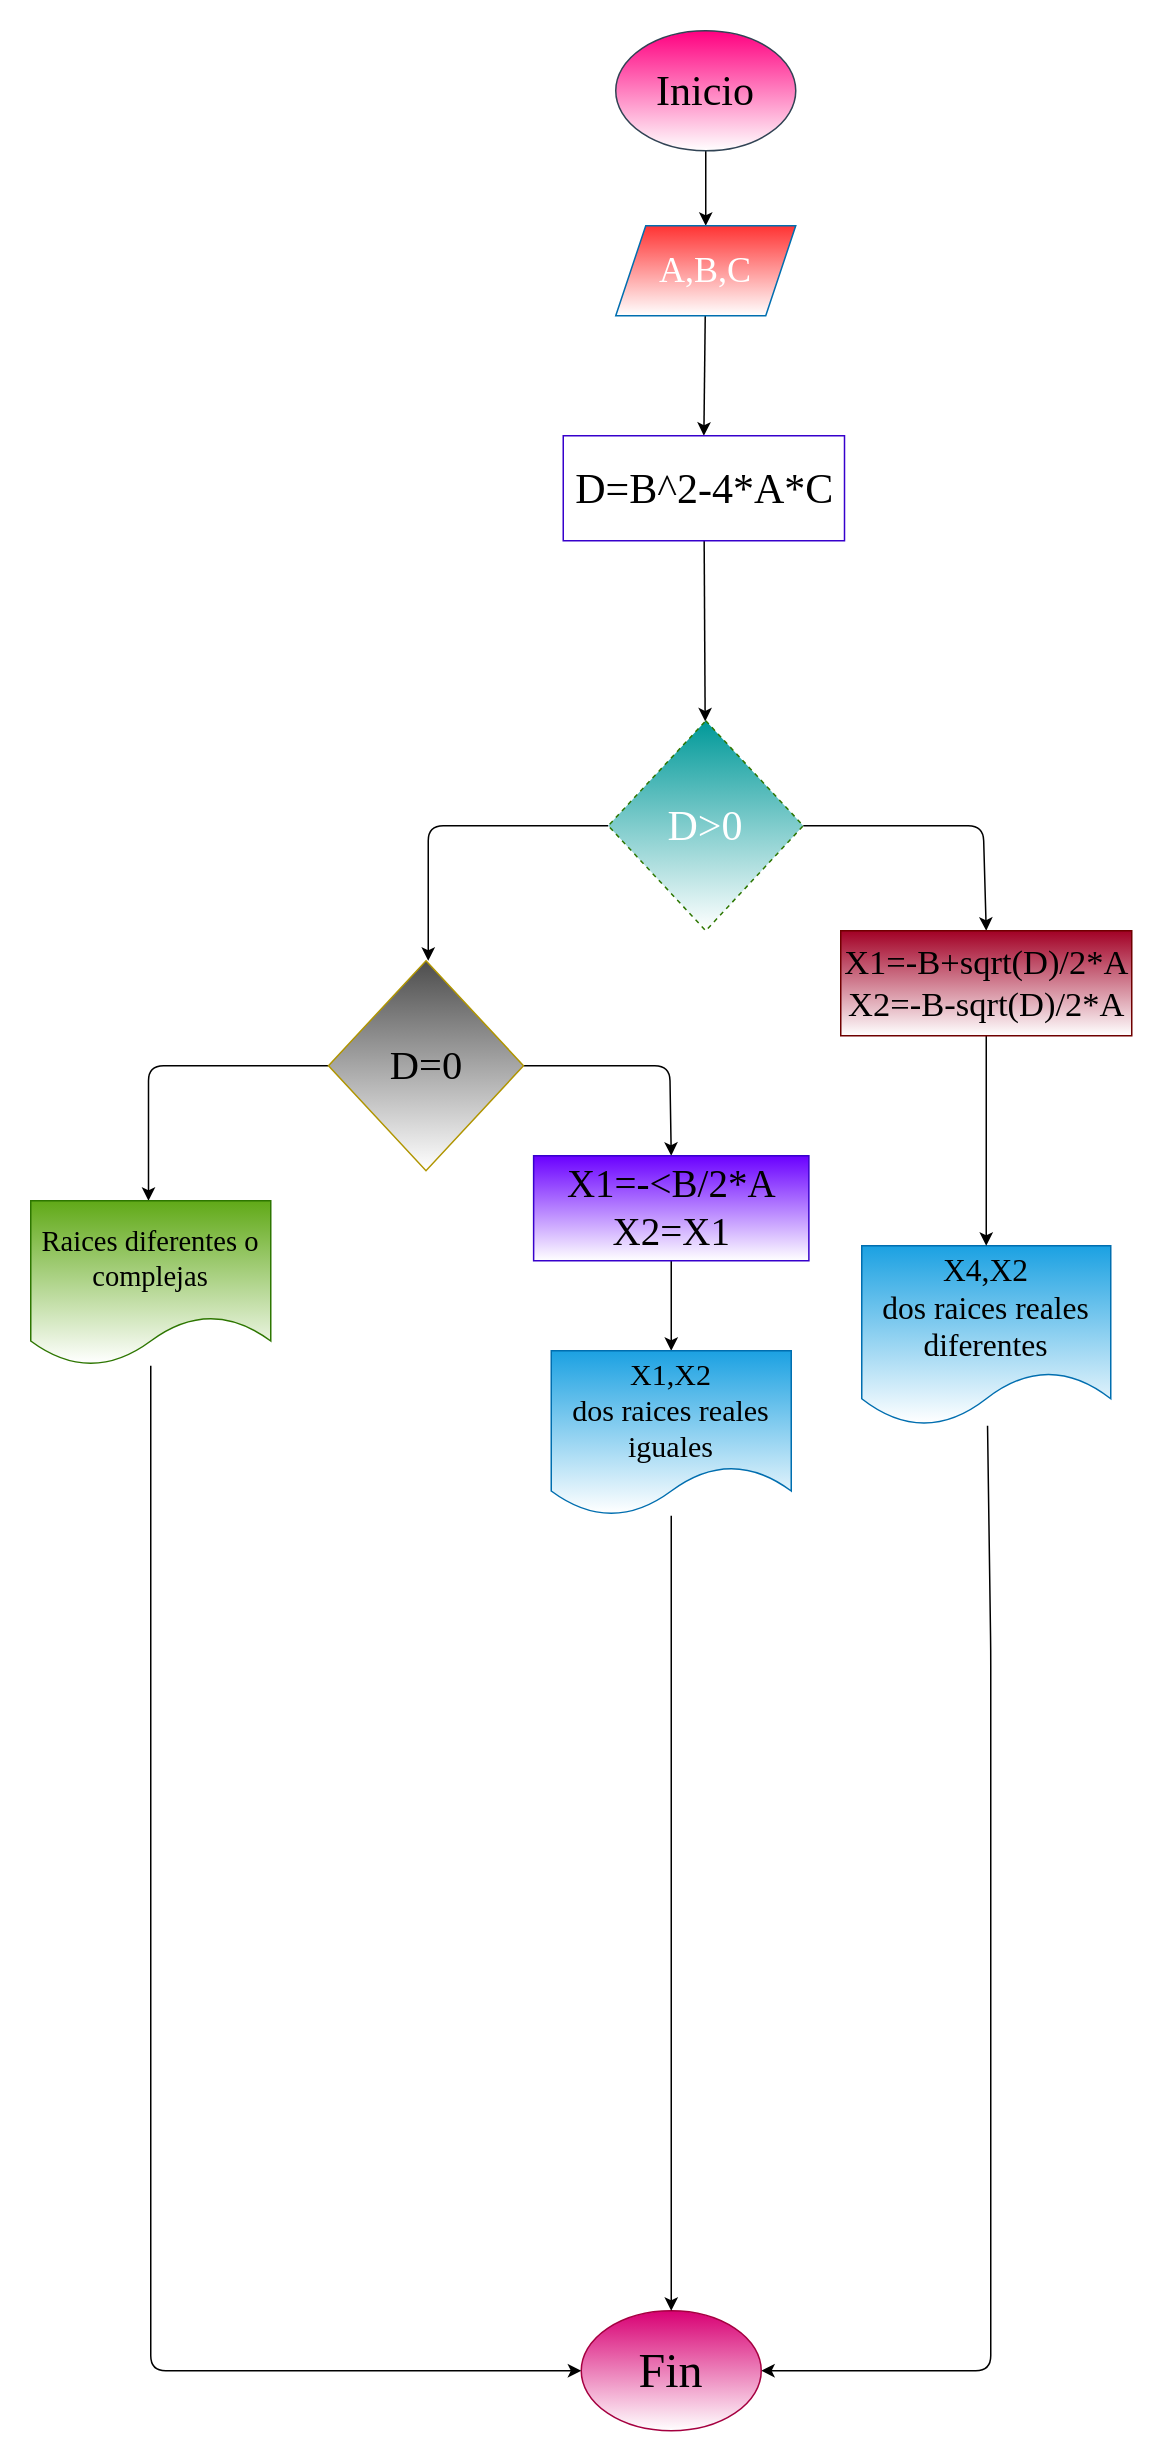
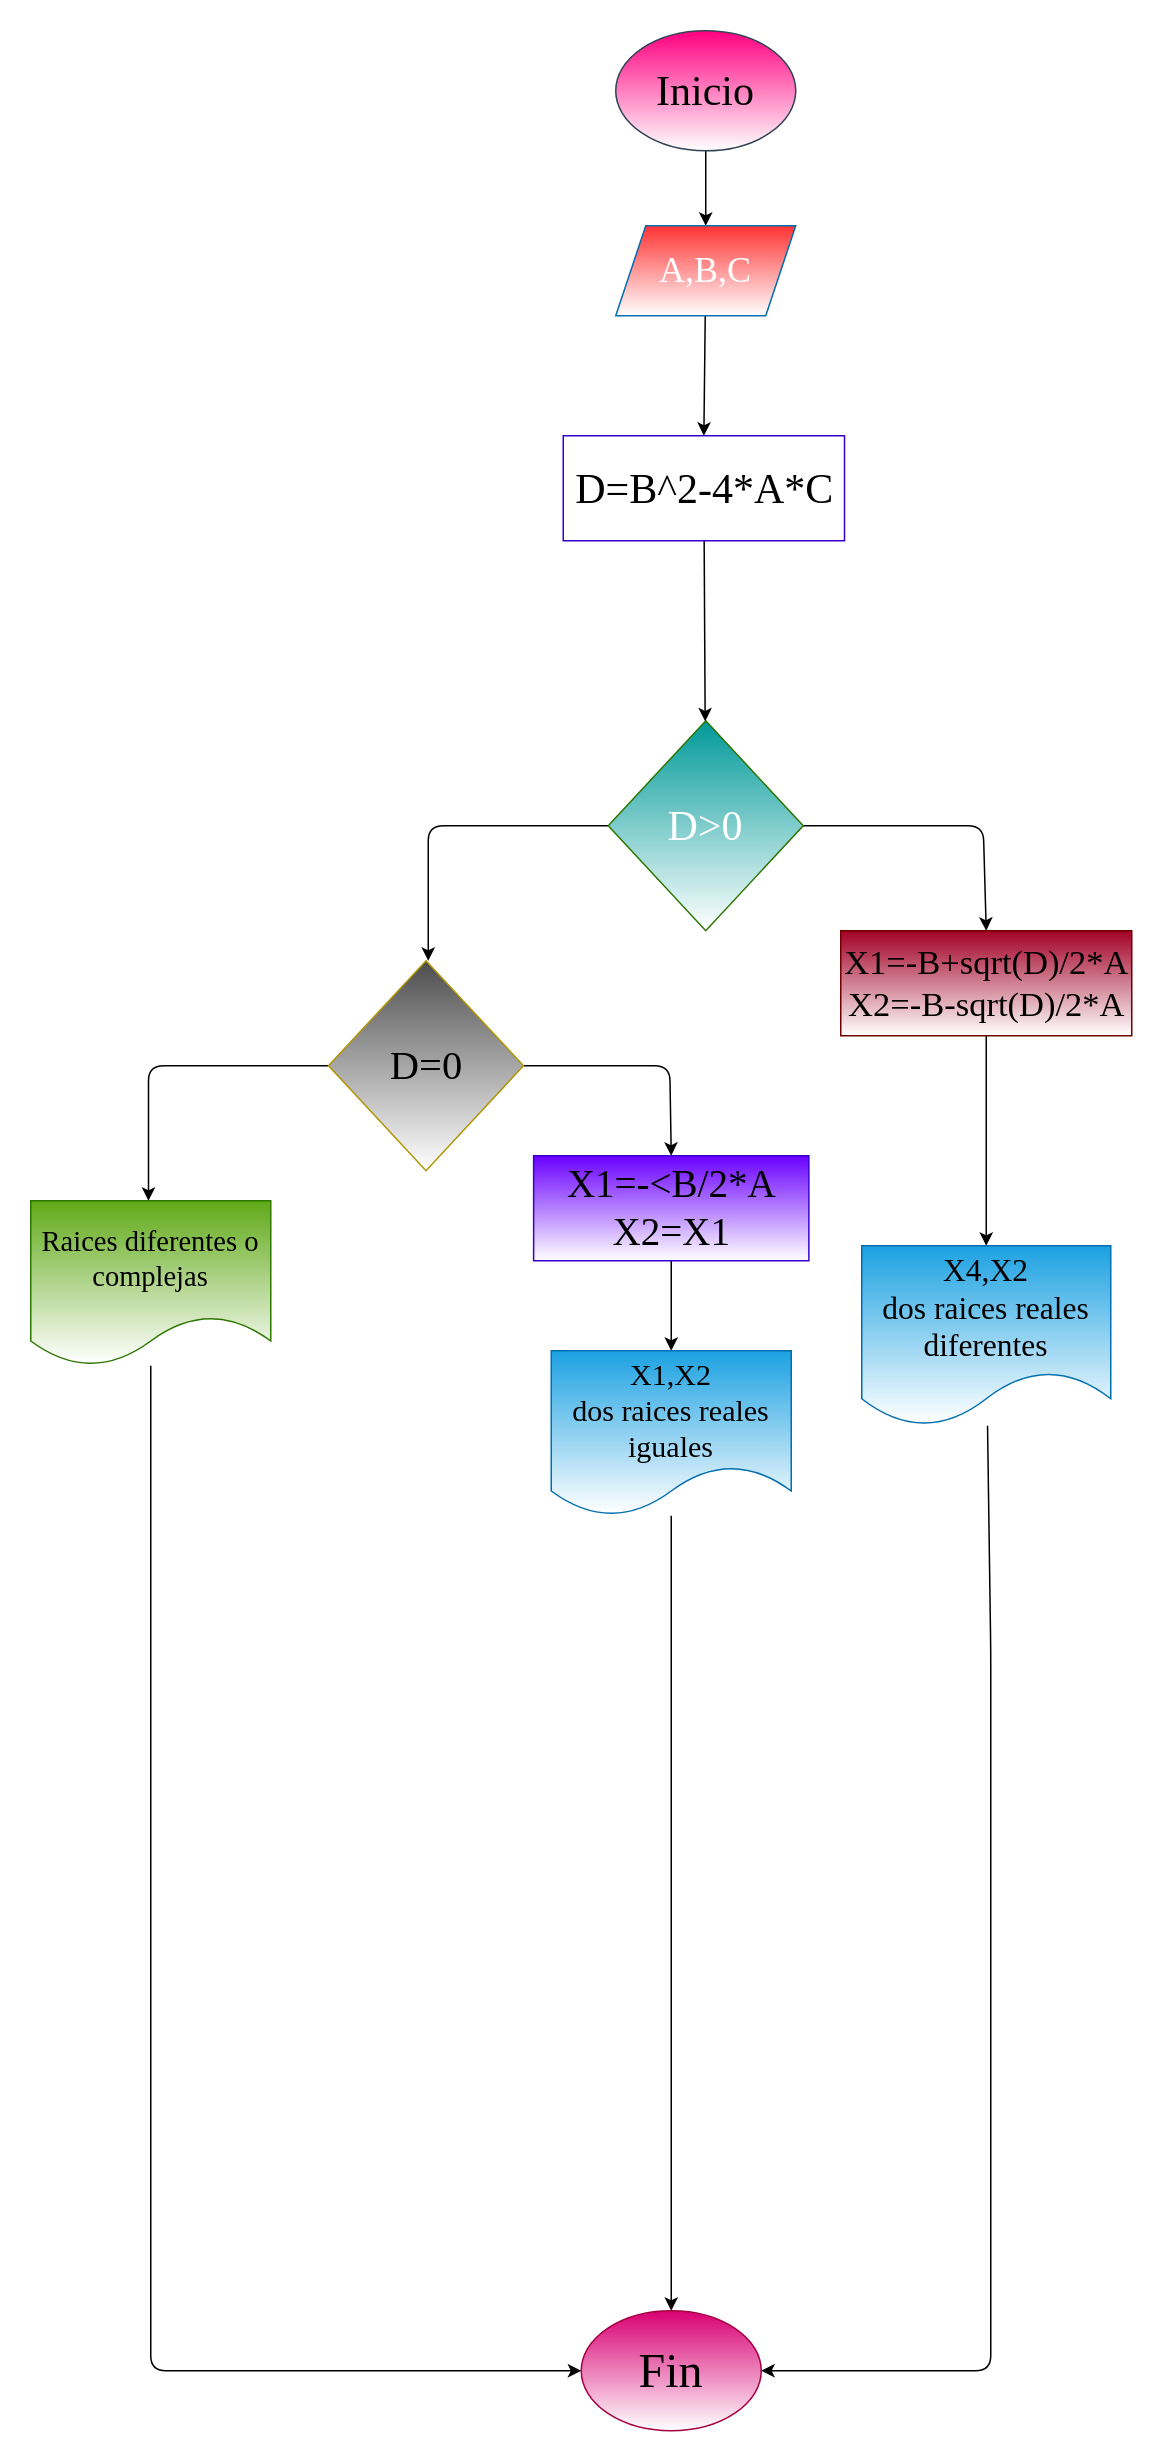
(706, 826) -> (706, 826)
